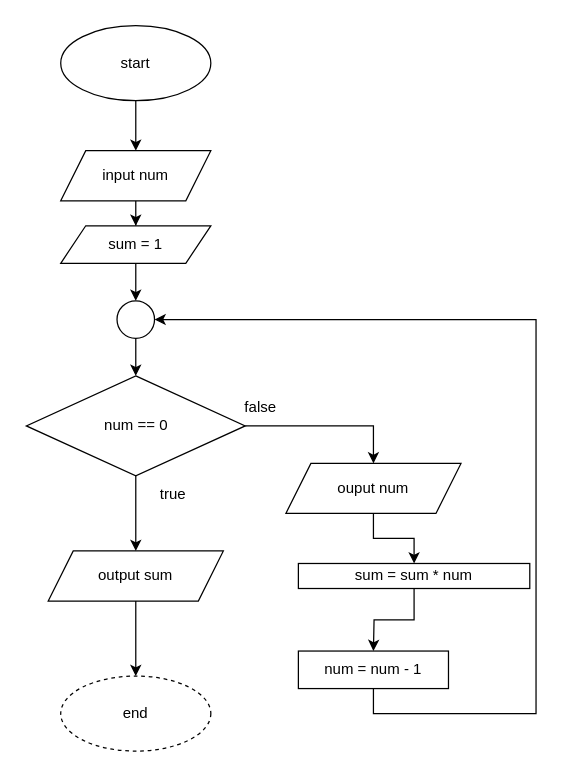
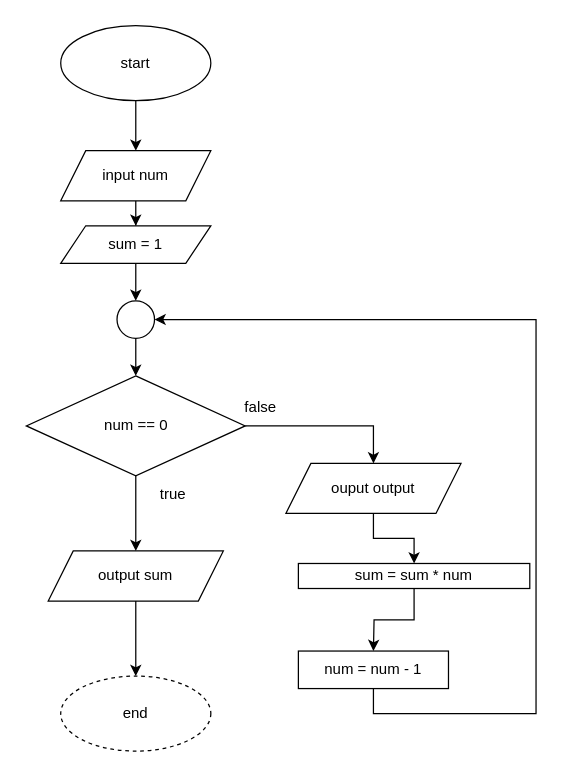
(373, 488) -> (373, 488)
